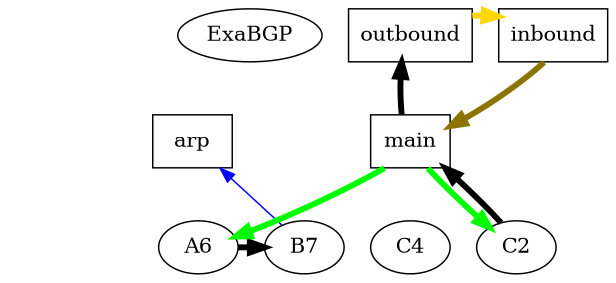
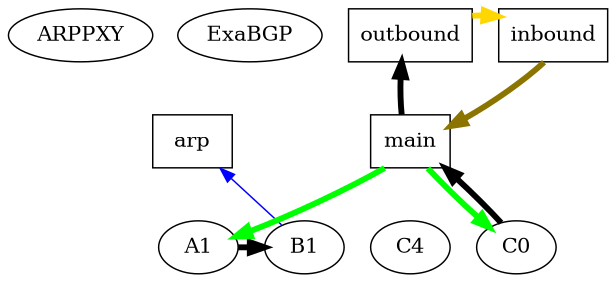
none -> (81, 35)
(198, 247) -> (198, 247)
(304, 247) -> (304, 247)
(516, 247) -> (516, 247)
